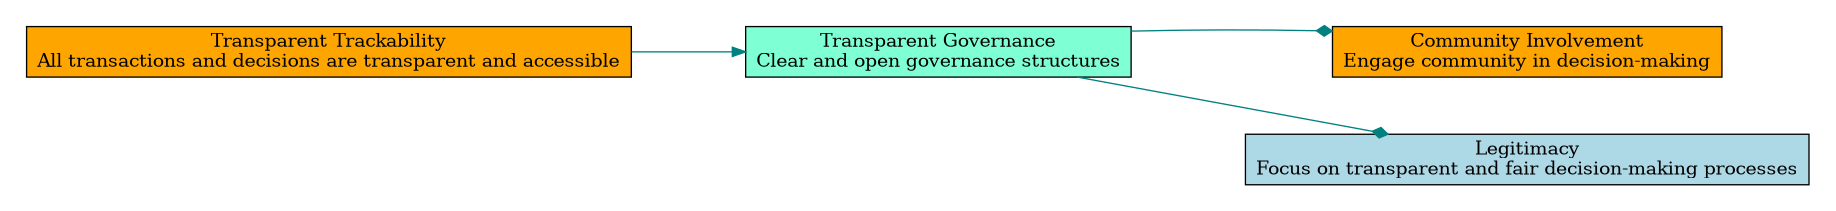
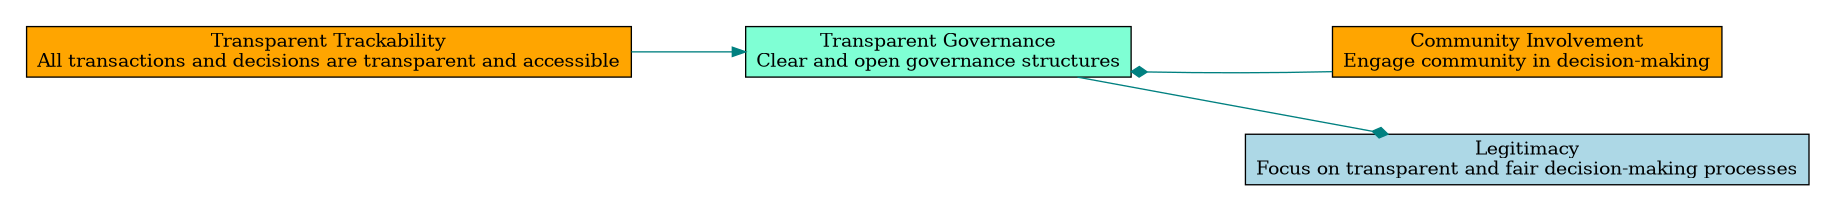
(1224, 30) -> (1244, 73)
